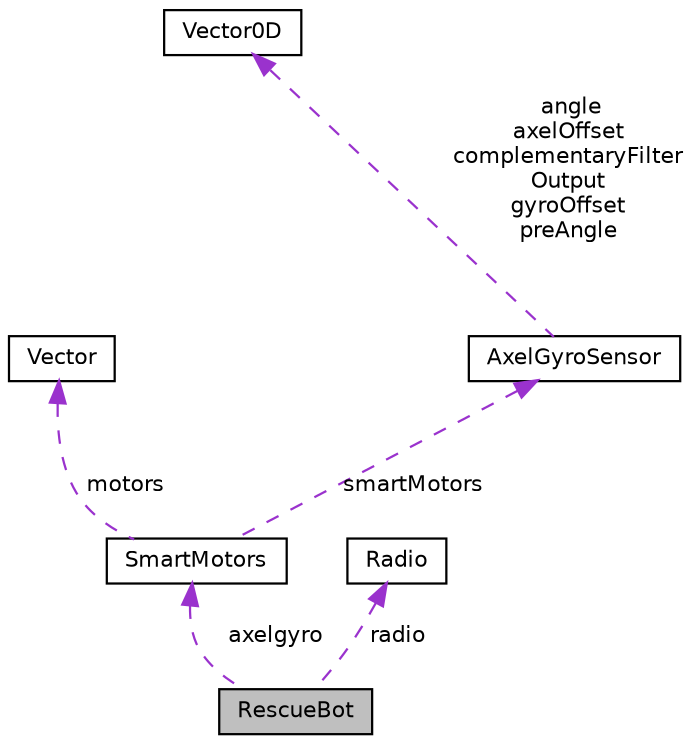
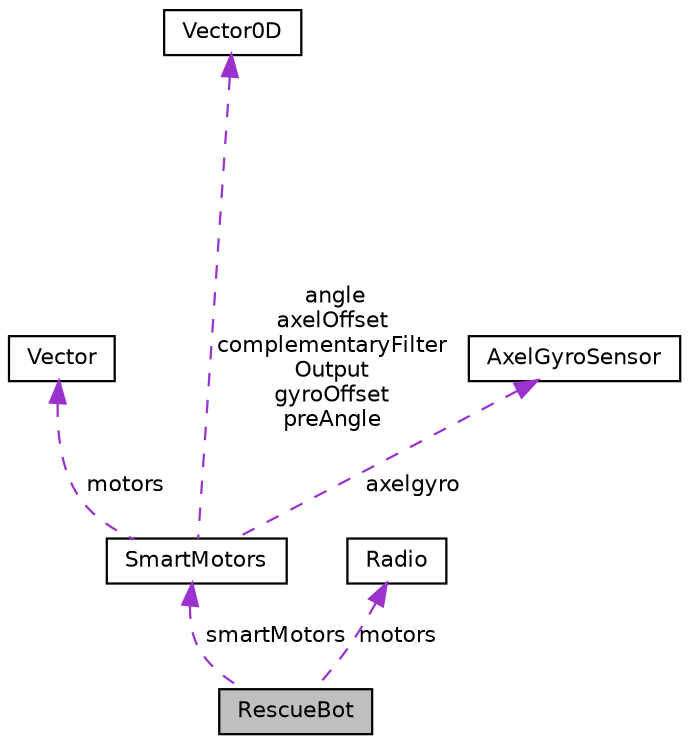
(412, 204) -> (214, 308)
(410, 486) -> (410, 486)
(273, 636) -> (273, 636)
(395, 636) -> (395, 636)
